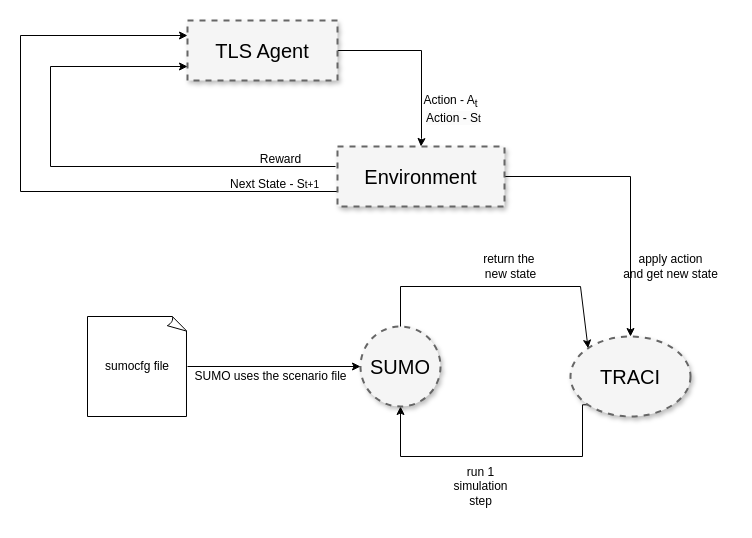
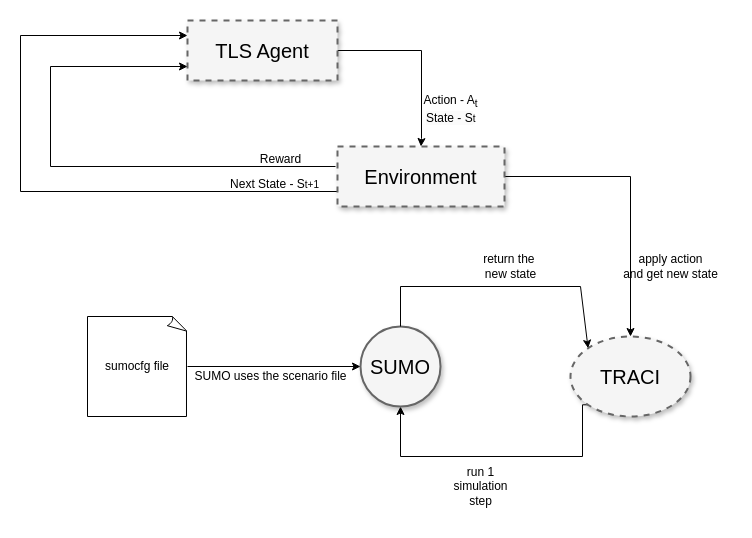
(459, 119) -> (457, 119)
(401, 367) -> (401, 367)
